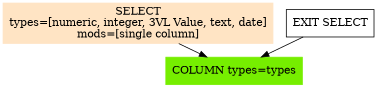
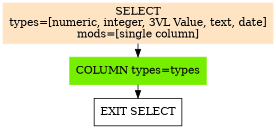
(286, 45) -> (138, 87)
